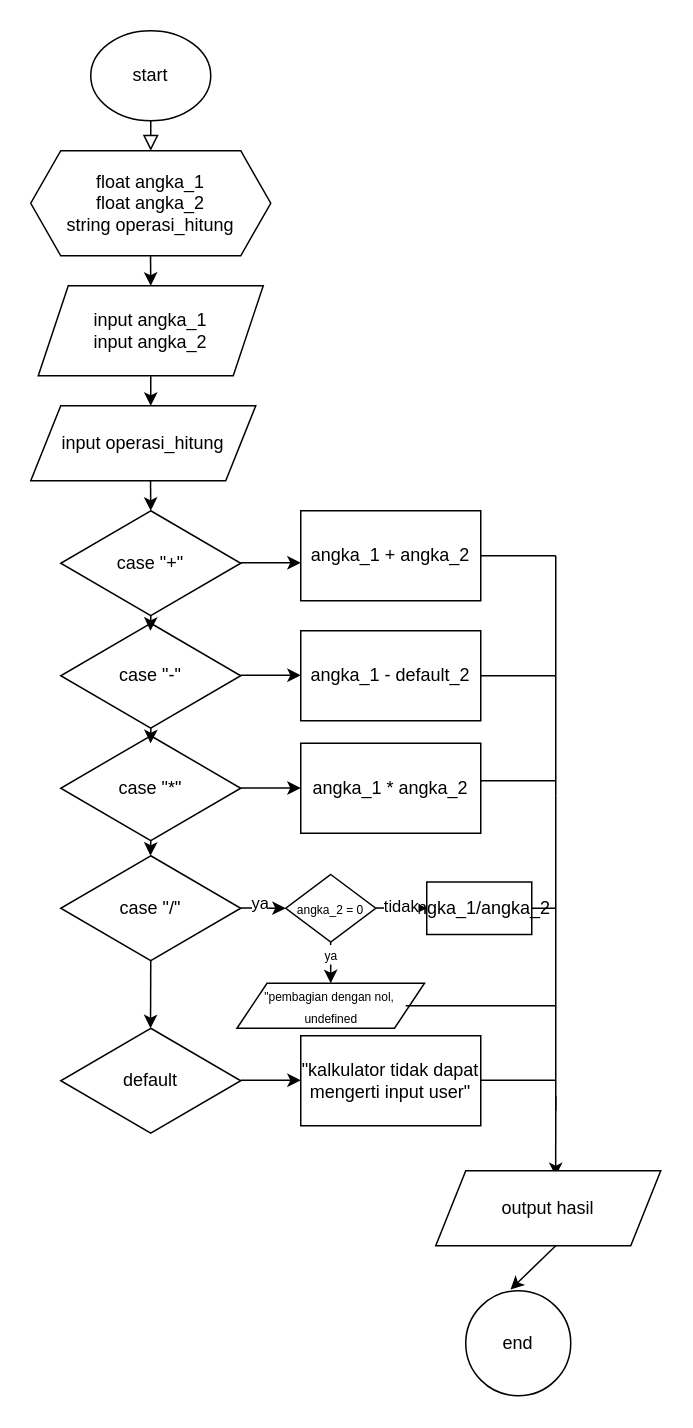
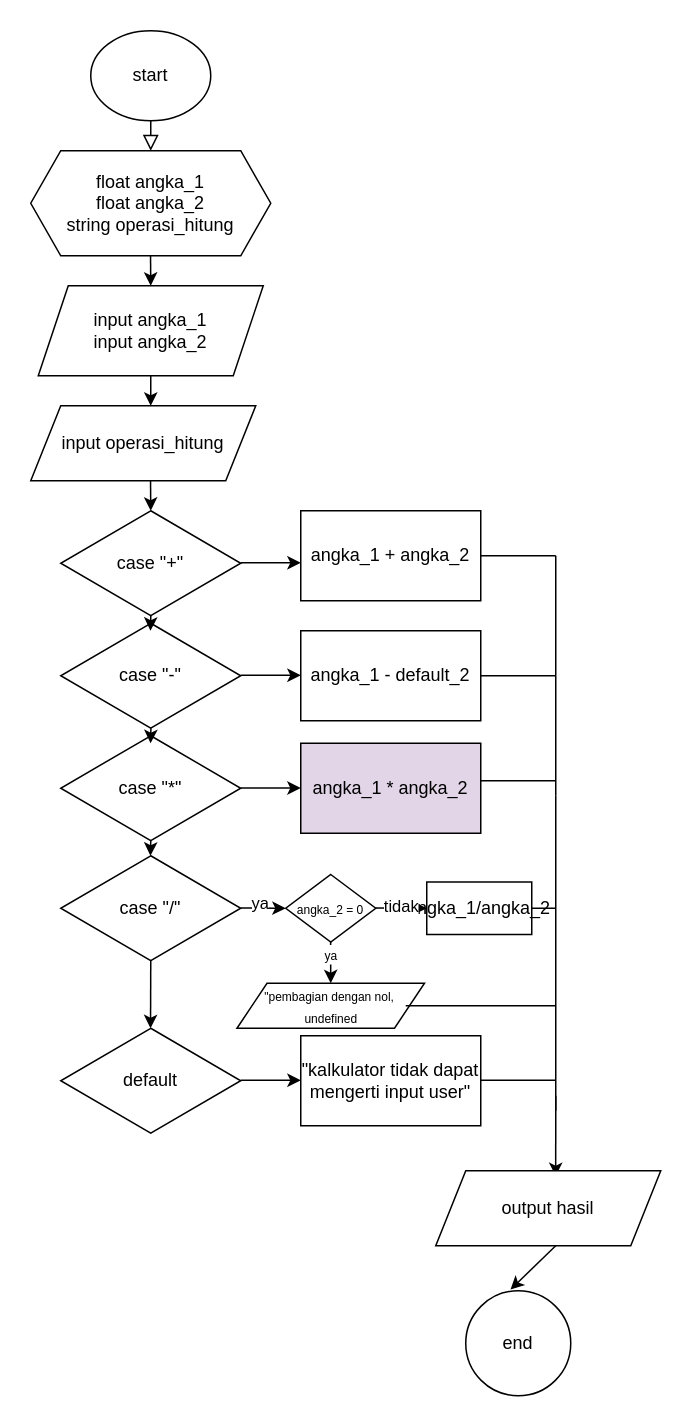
(391, 788) -> (391, 788)
